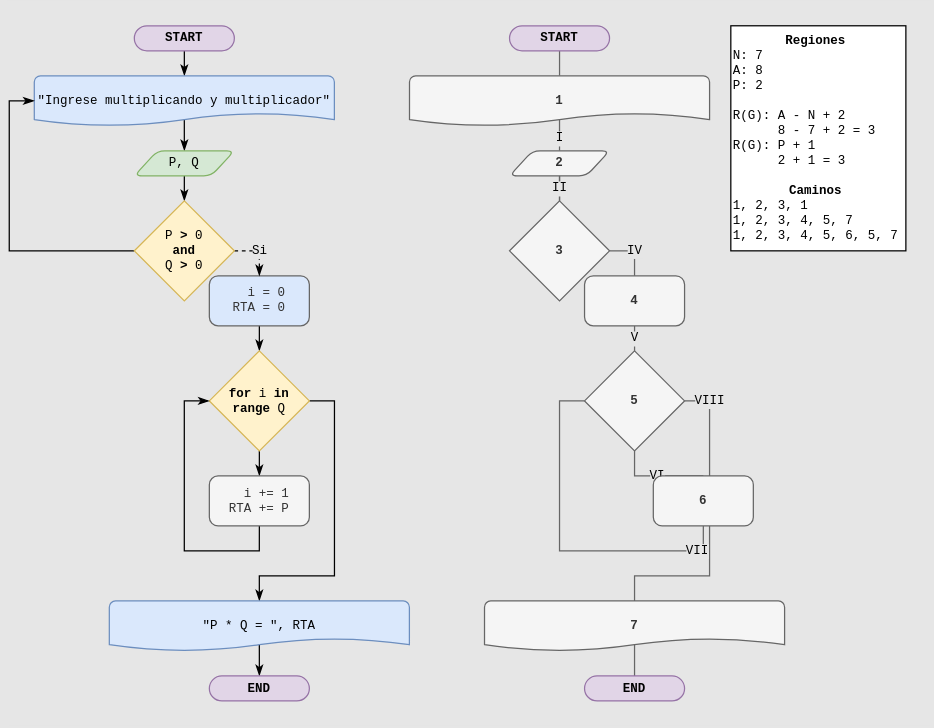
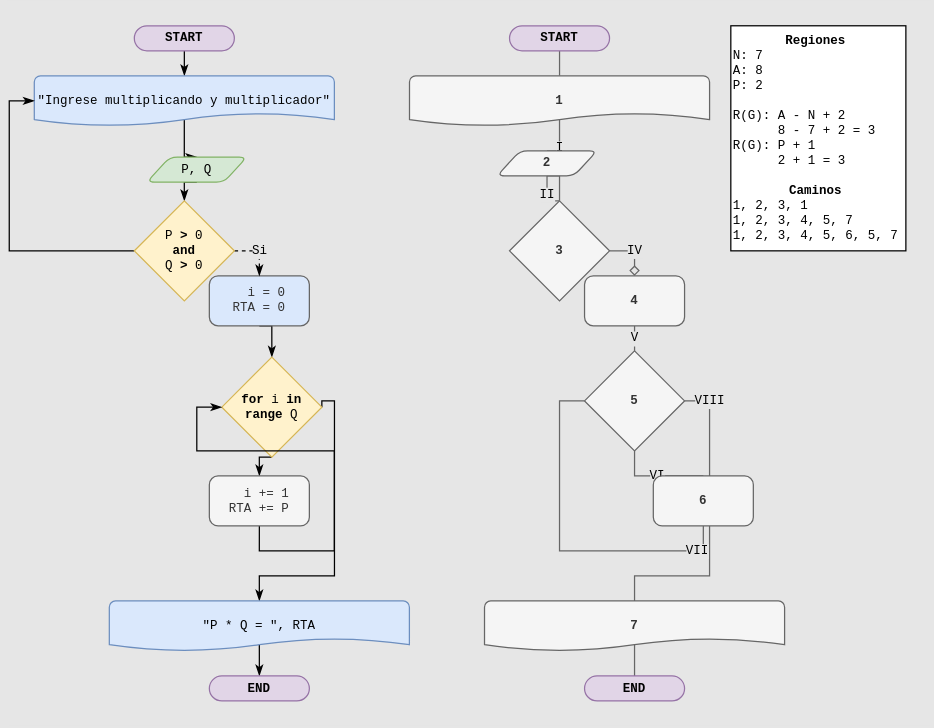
(184, 163) -> (197, 169)
(559, 163) -> (547, 163)
(634, 270) -> (634, 265)
(259, 401) -> (272, 407)
